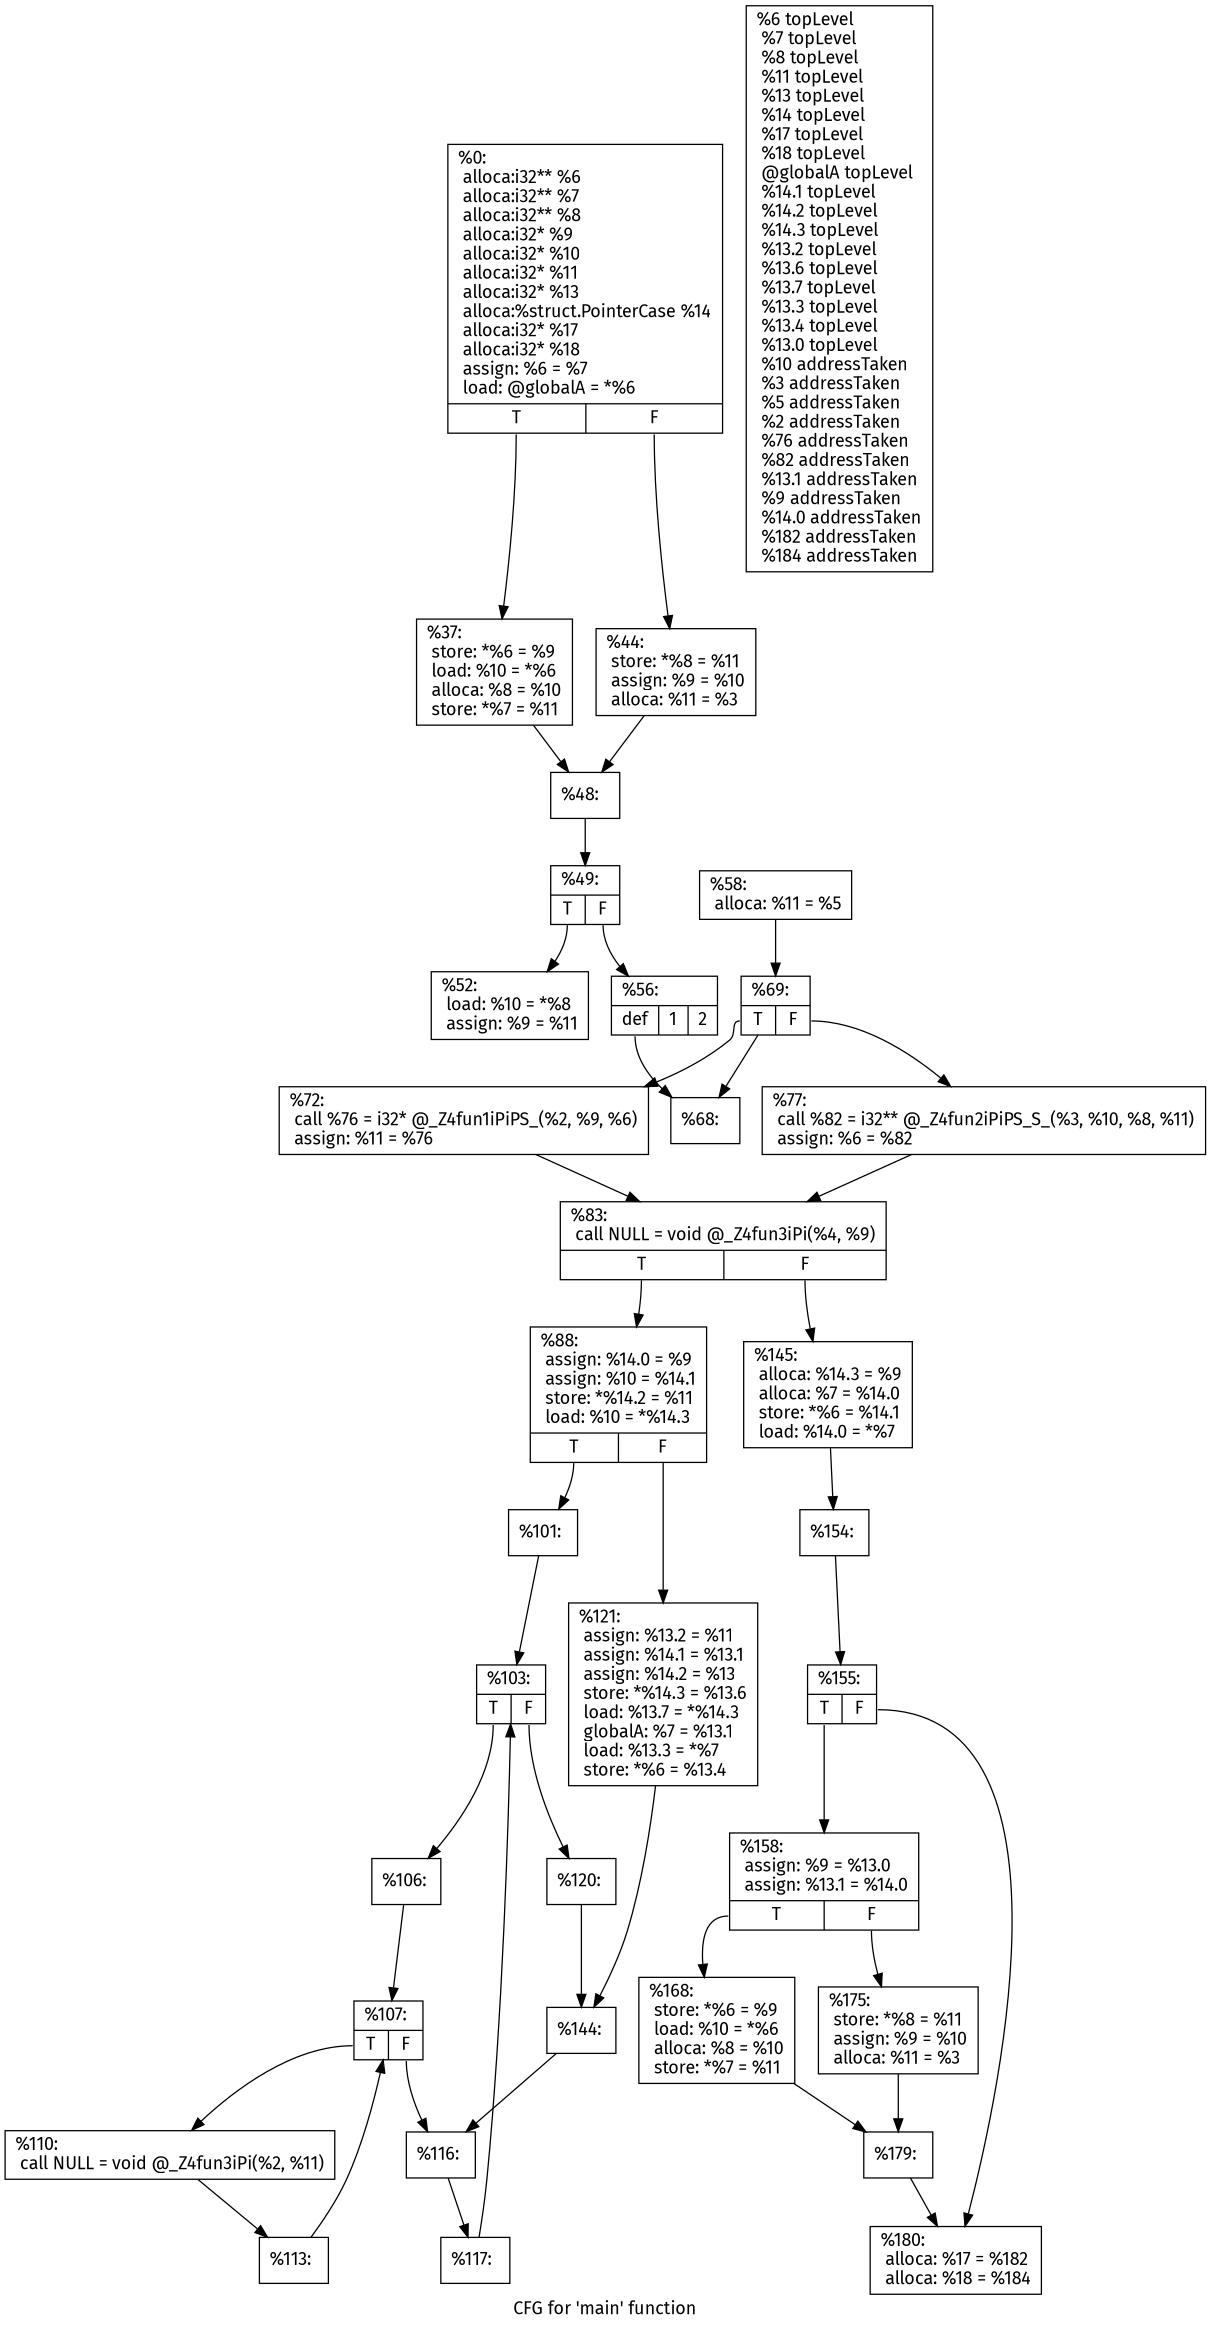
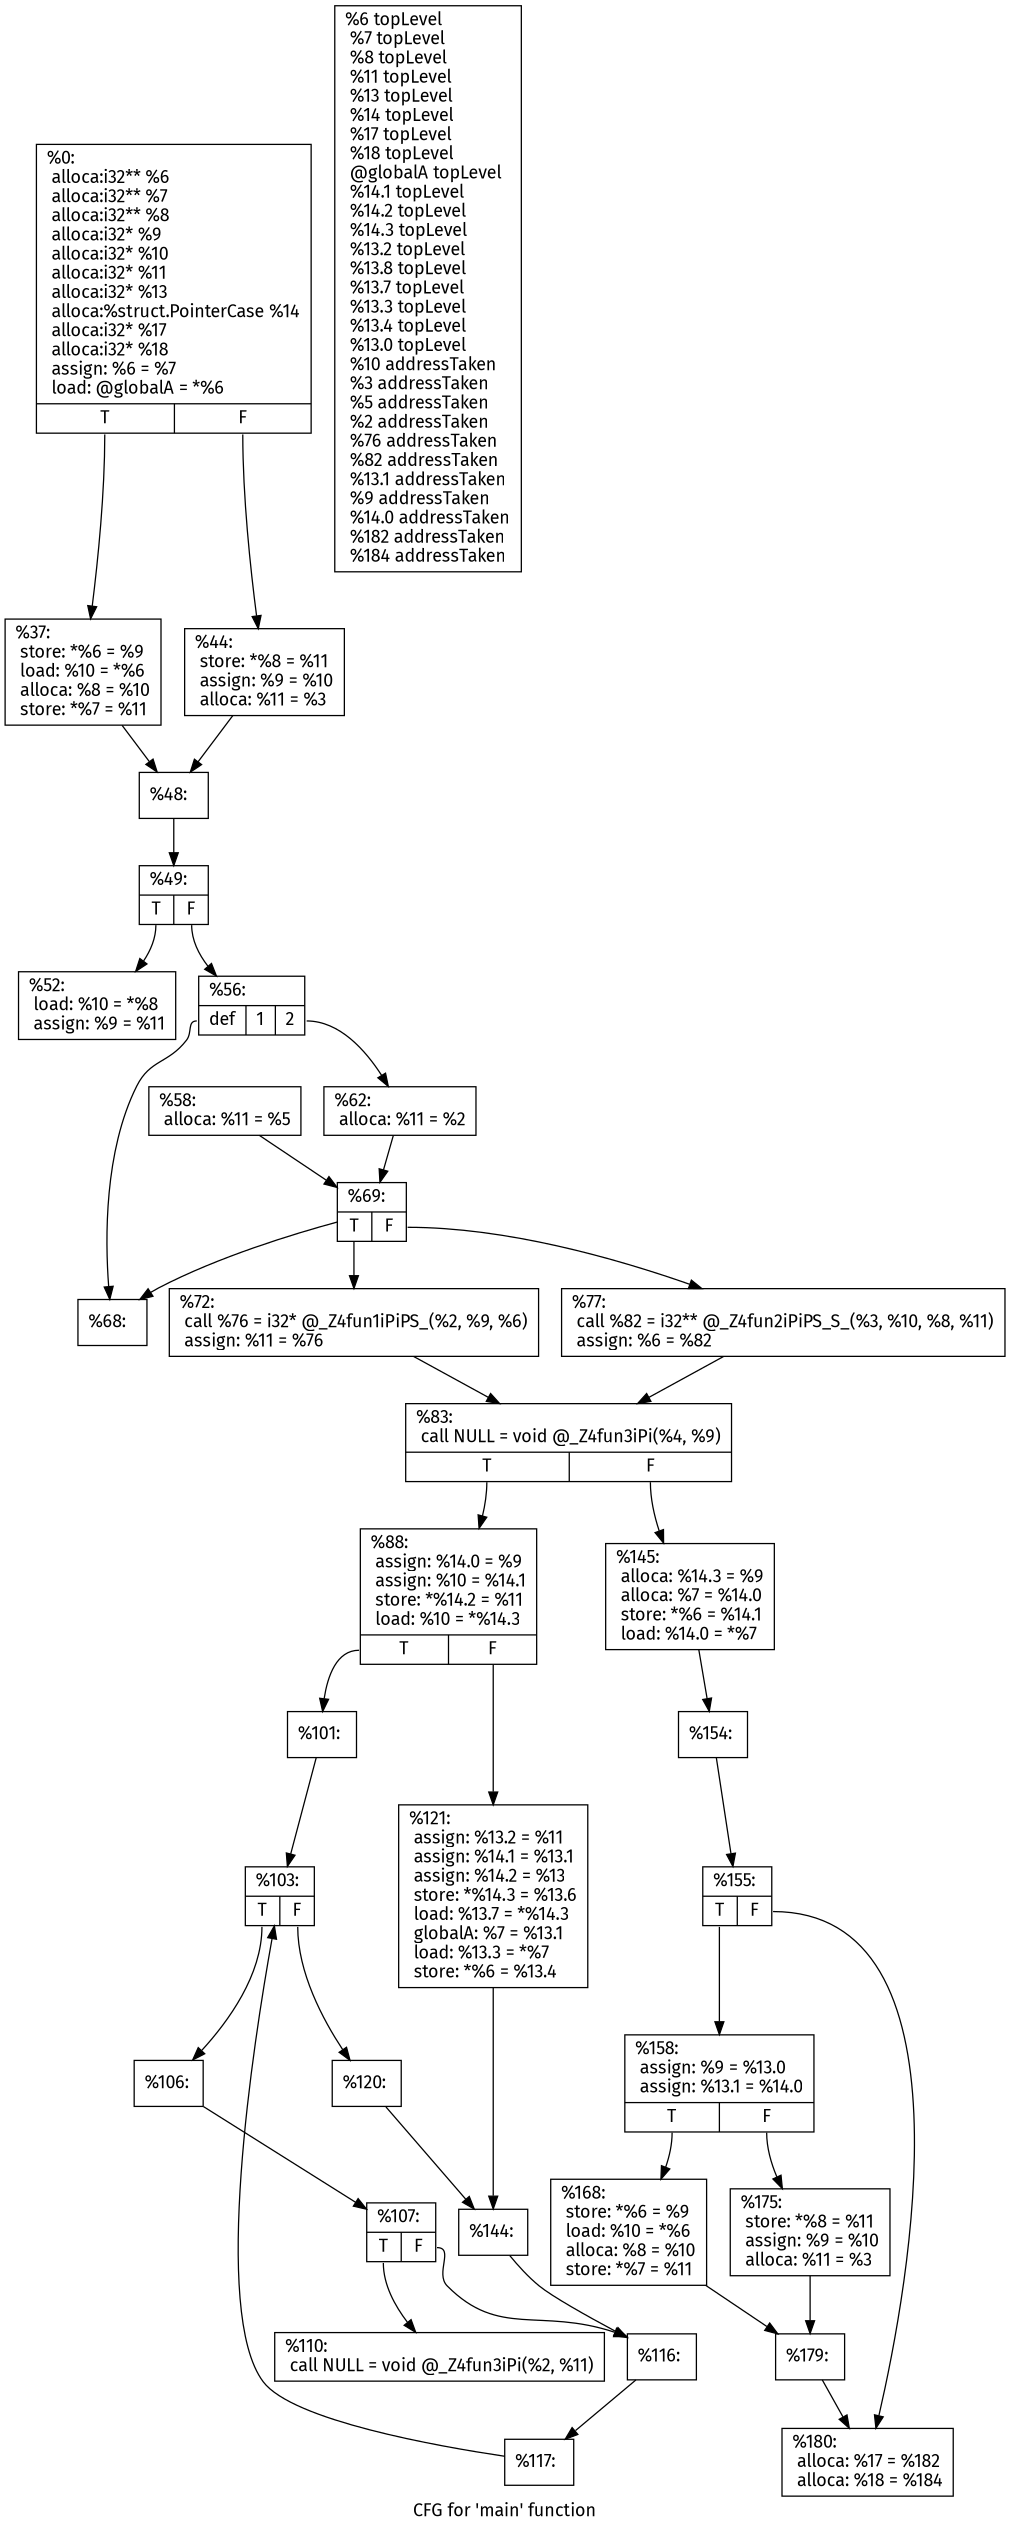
(817, 269) -> (406, 269)
none -> (400, 1111)
(294, 2260) -> none
